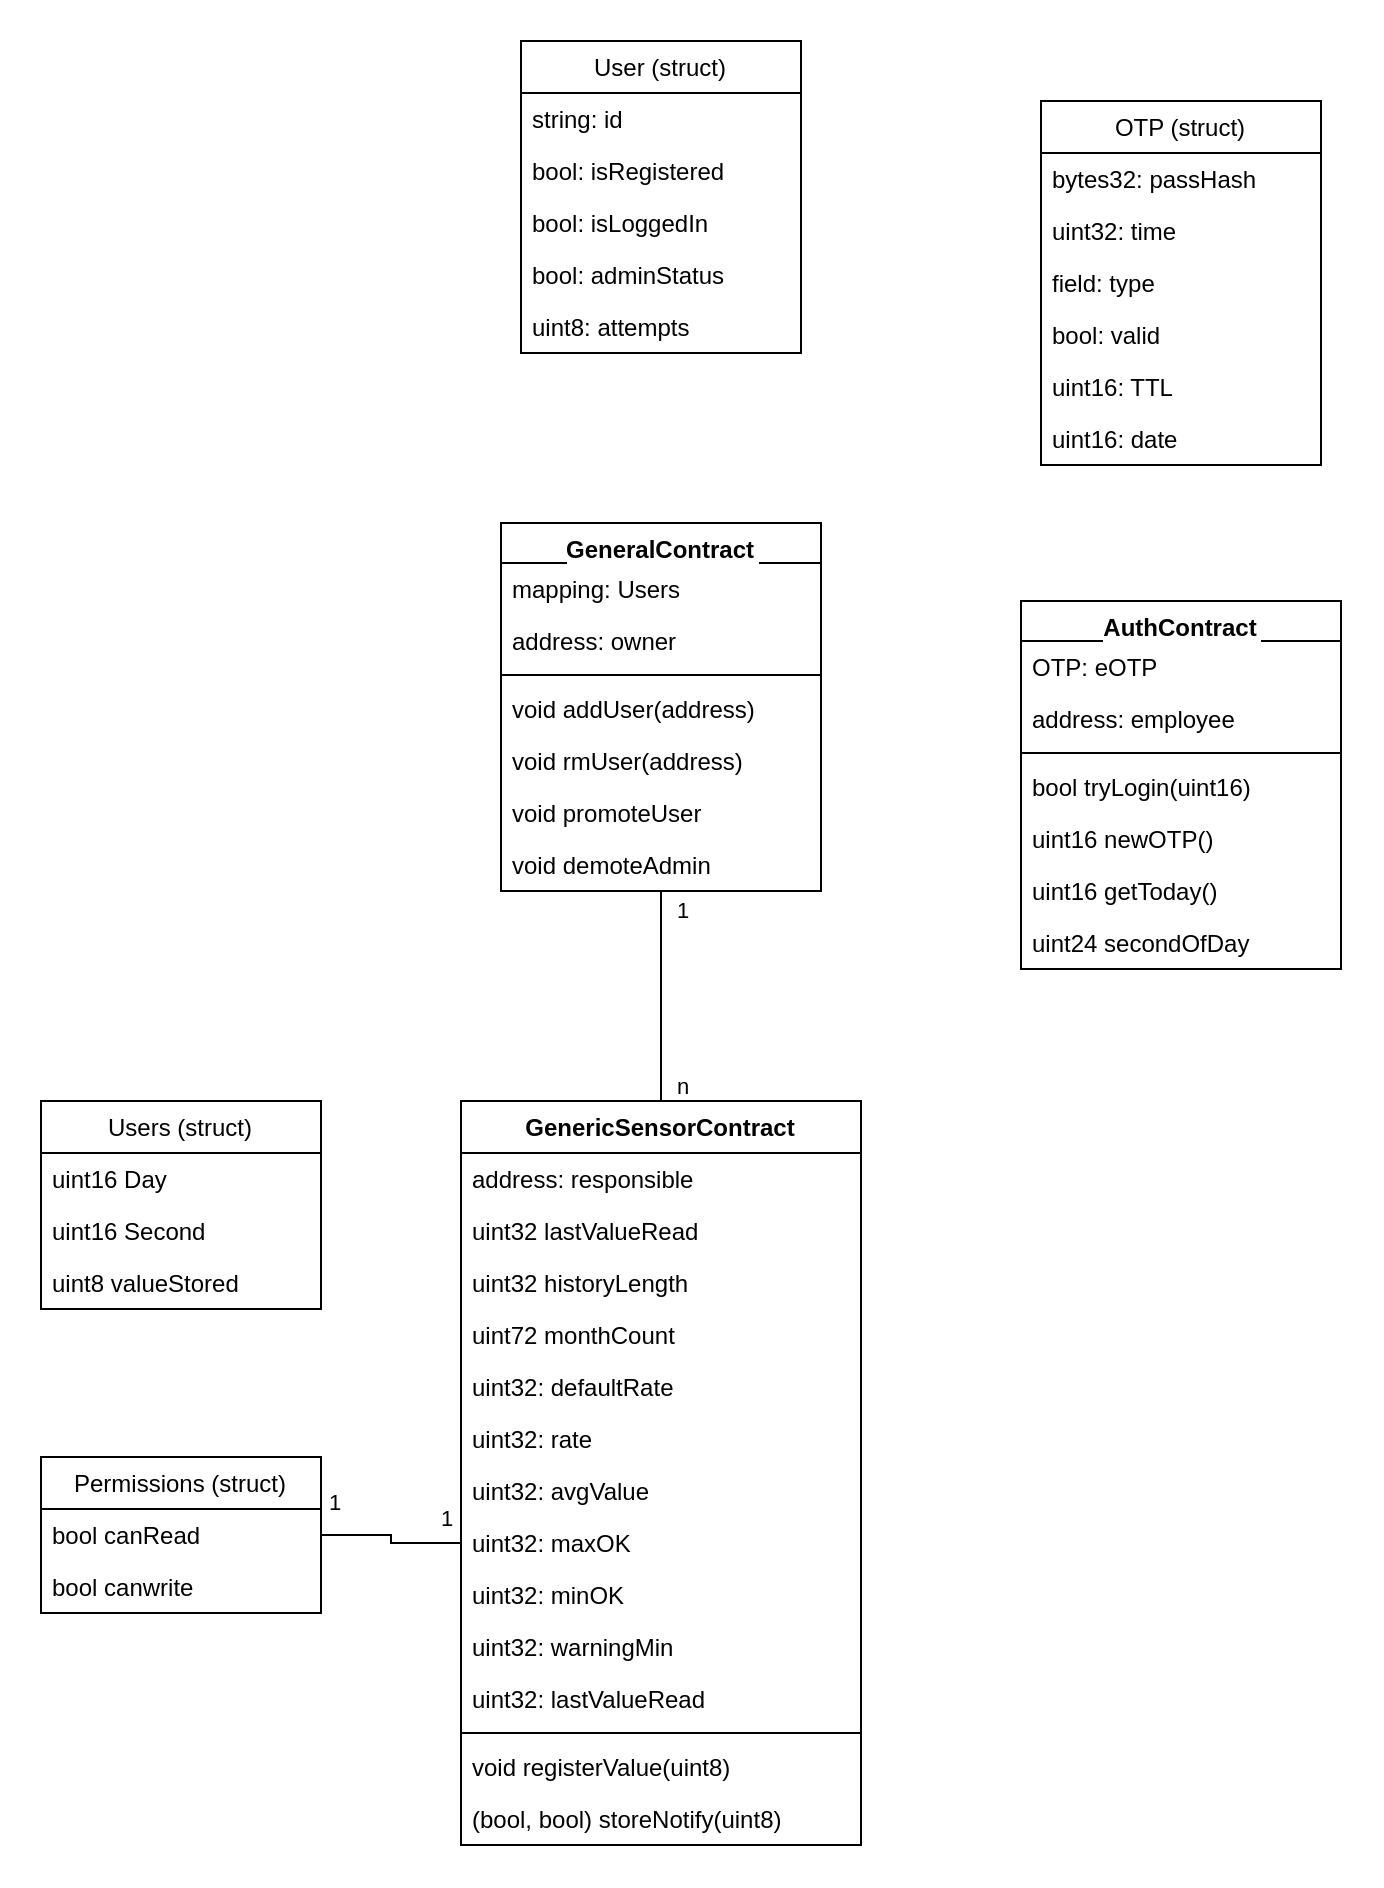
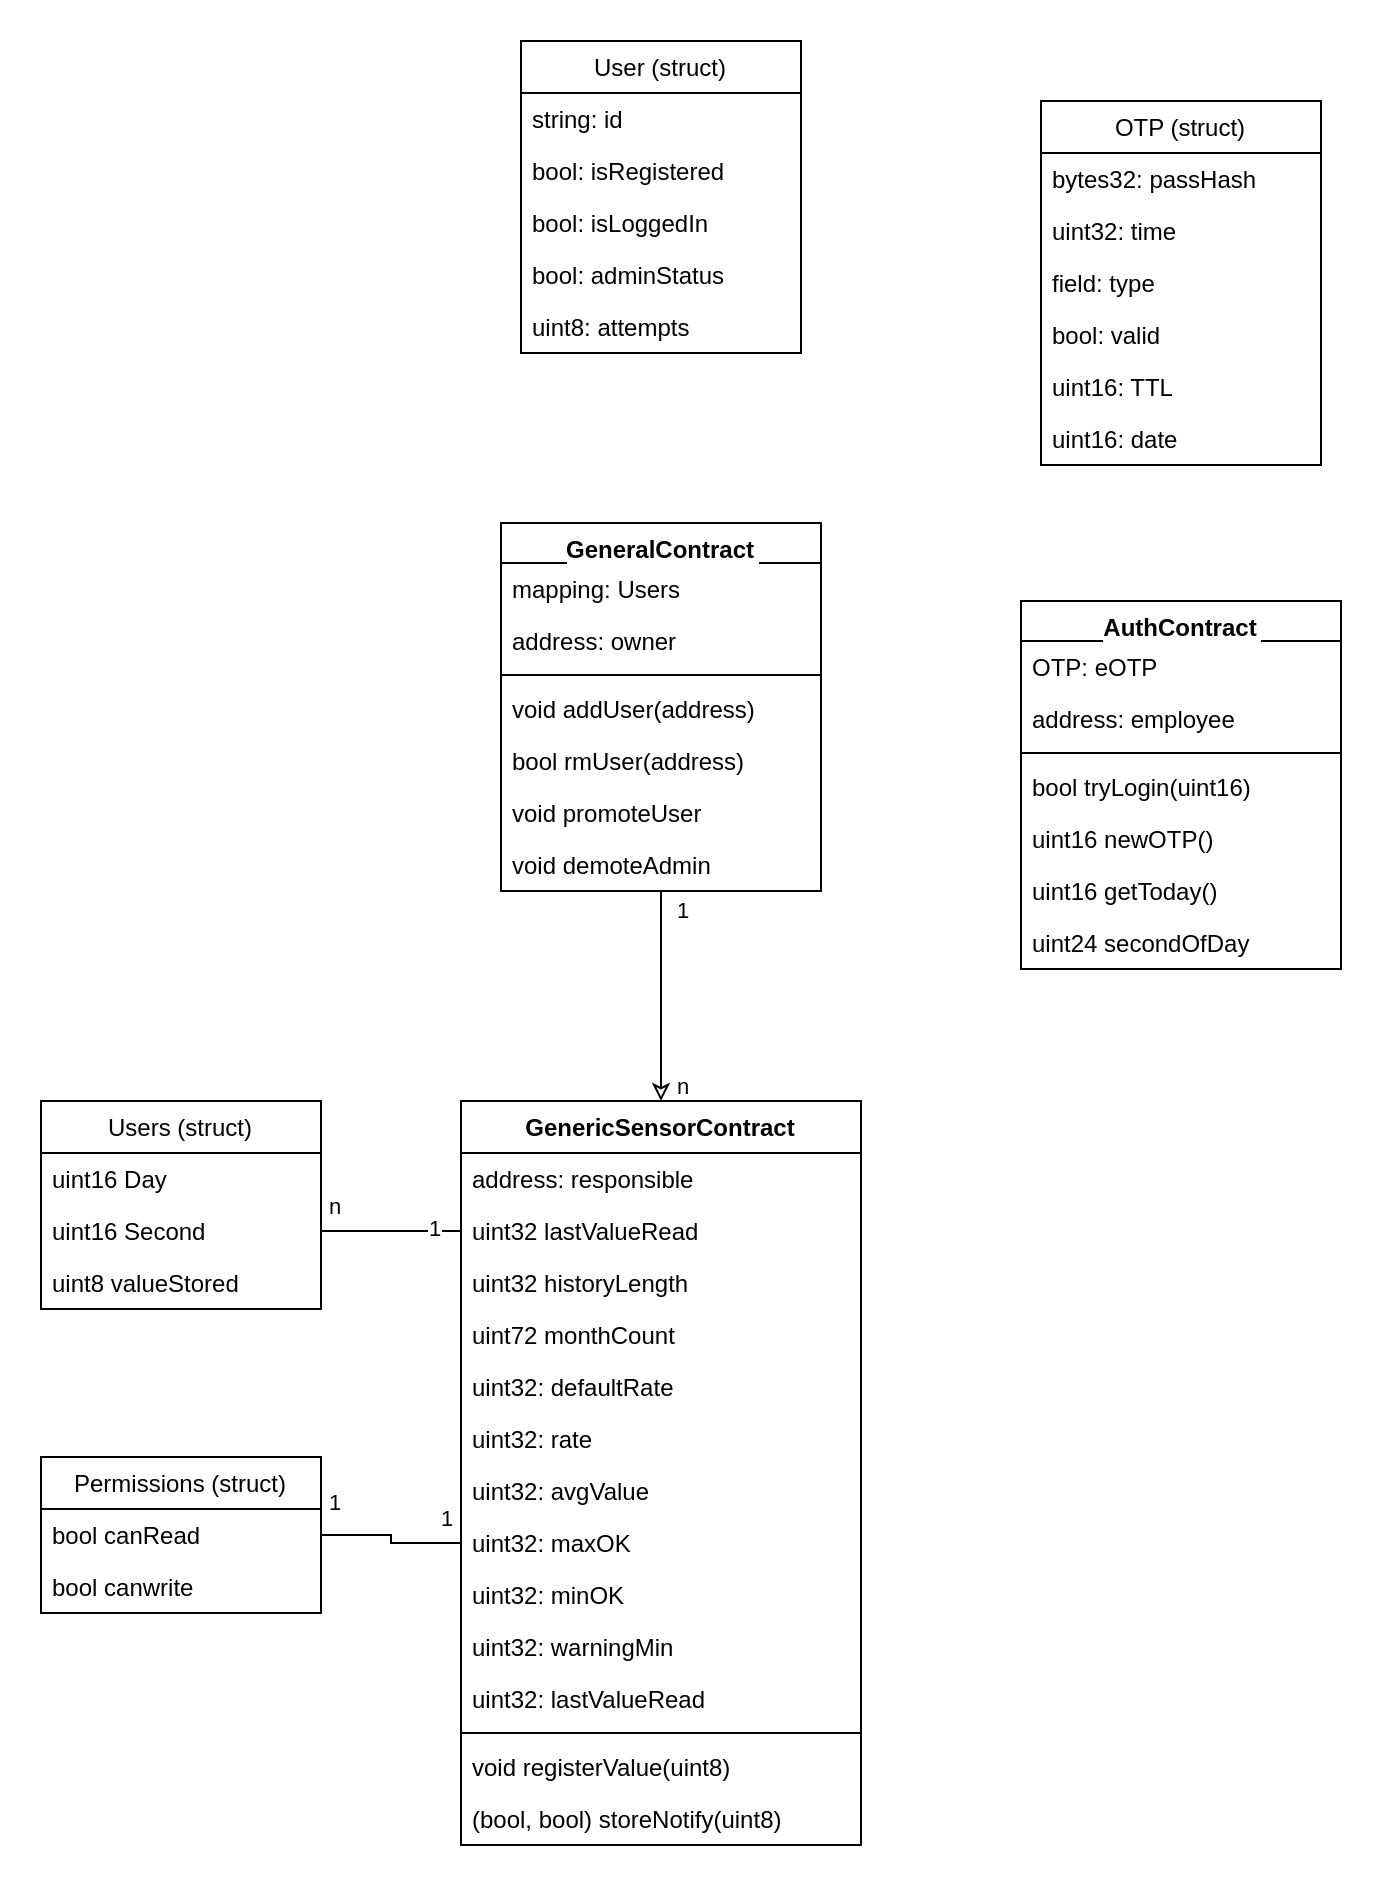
(640, 762) -> (640, 762)
(661, 1091) -> (661, 1086)
none -> (391, 1231)
